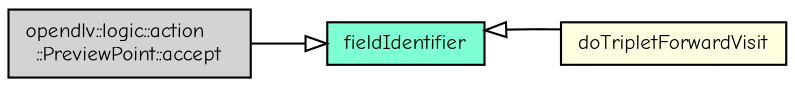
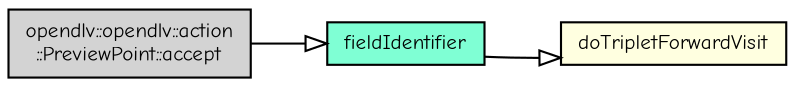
(534, 29) -> (512, 58)
(130, 44) -> (130, 44)
